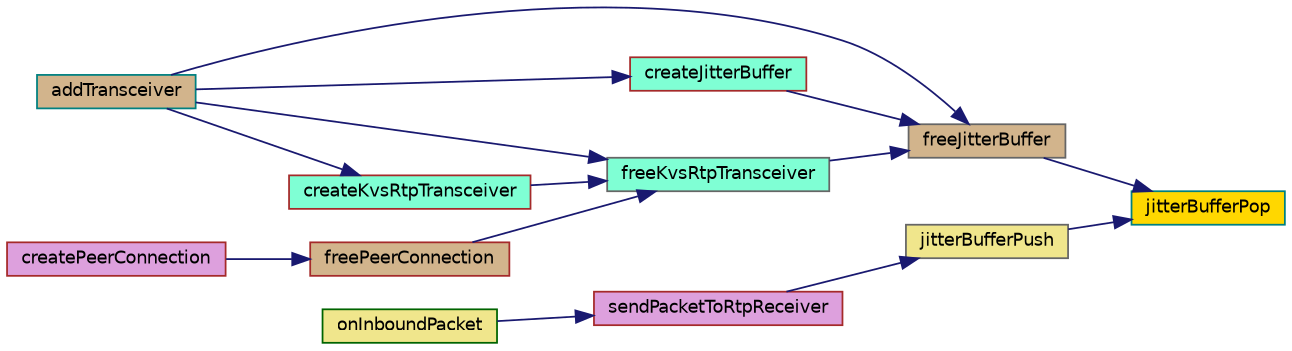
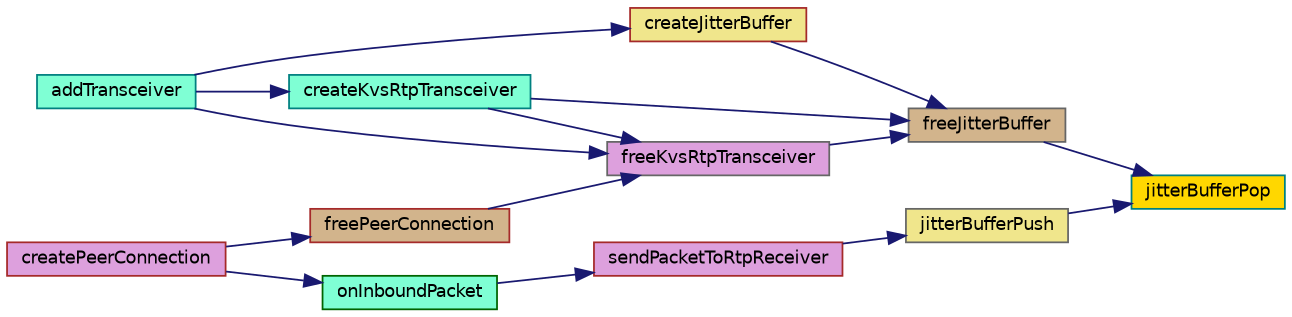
(572, 8) -> (711, 109)
(718, 74) -> (718, 25)
(116, 92) -> (116, 92)
(718, 174) -> (718, 159)
(410, 192) -> (410, 92)
none -> (265, 276)
(410, 326) -> (410, 293)
